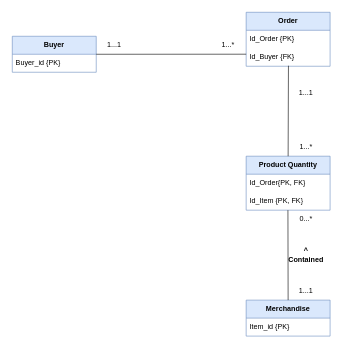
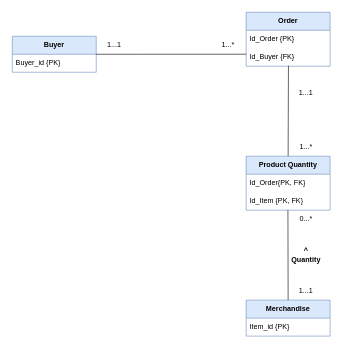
(306, 255) -> (306, 255)
